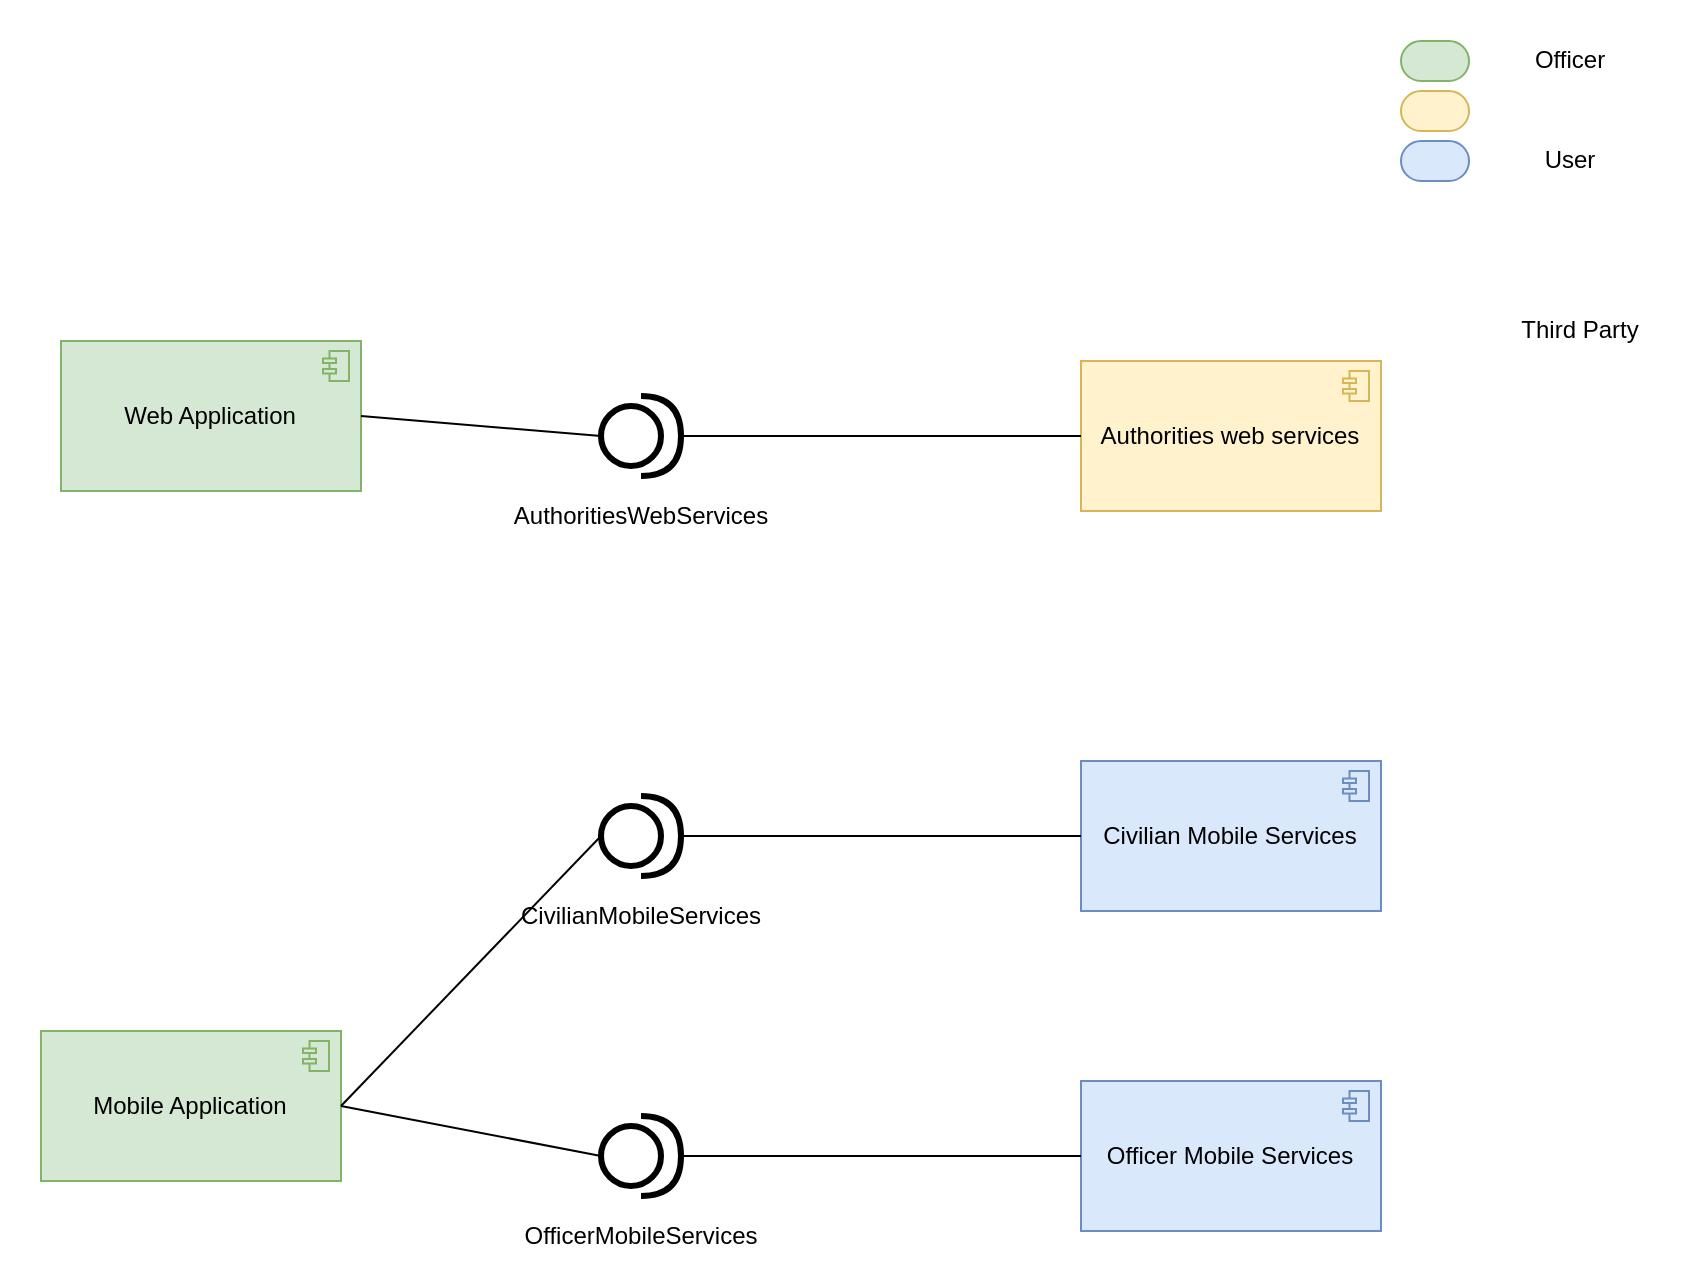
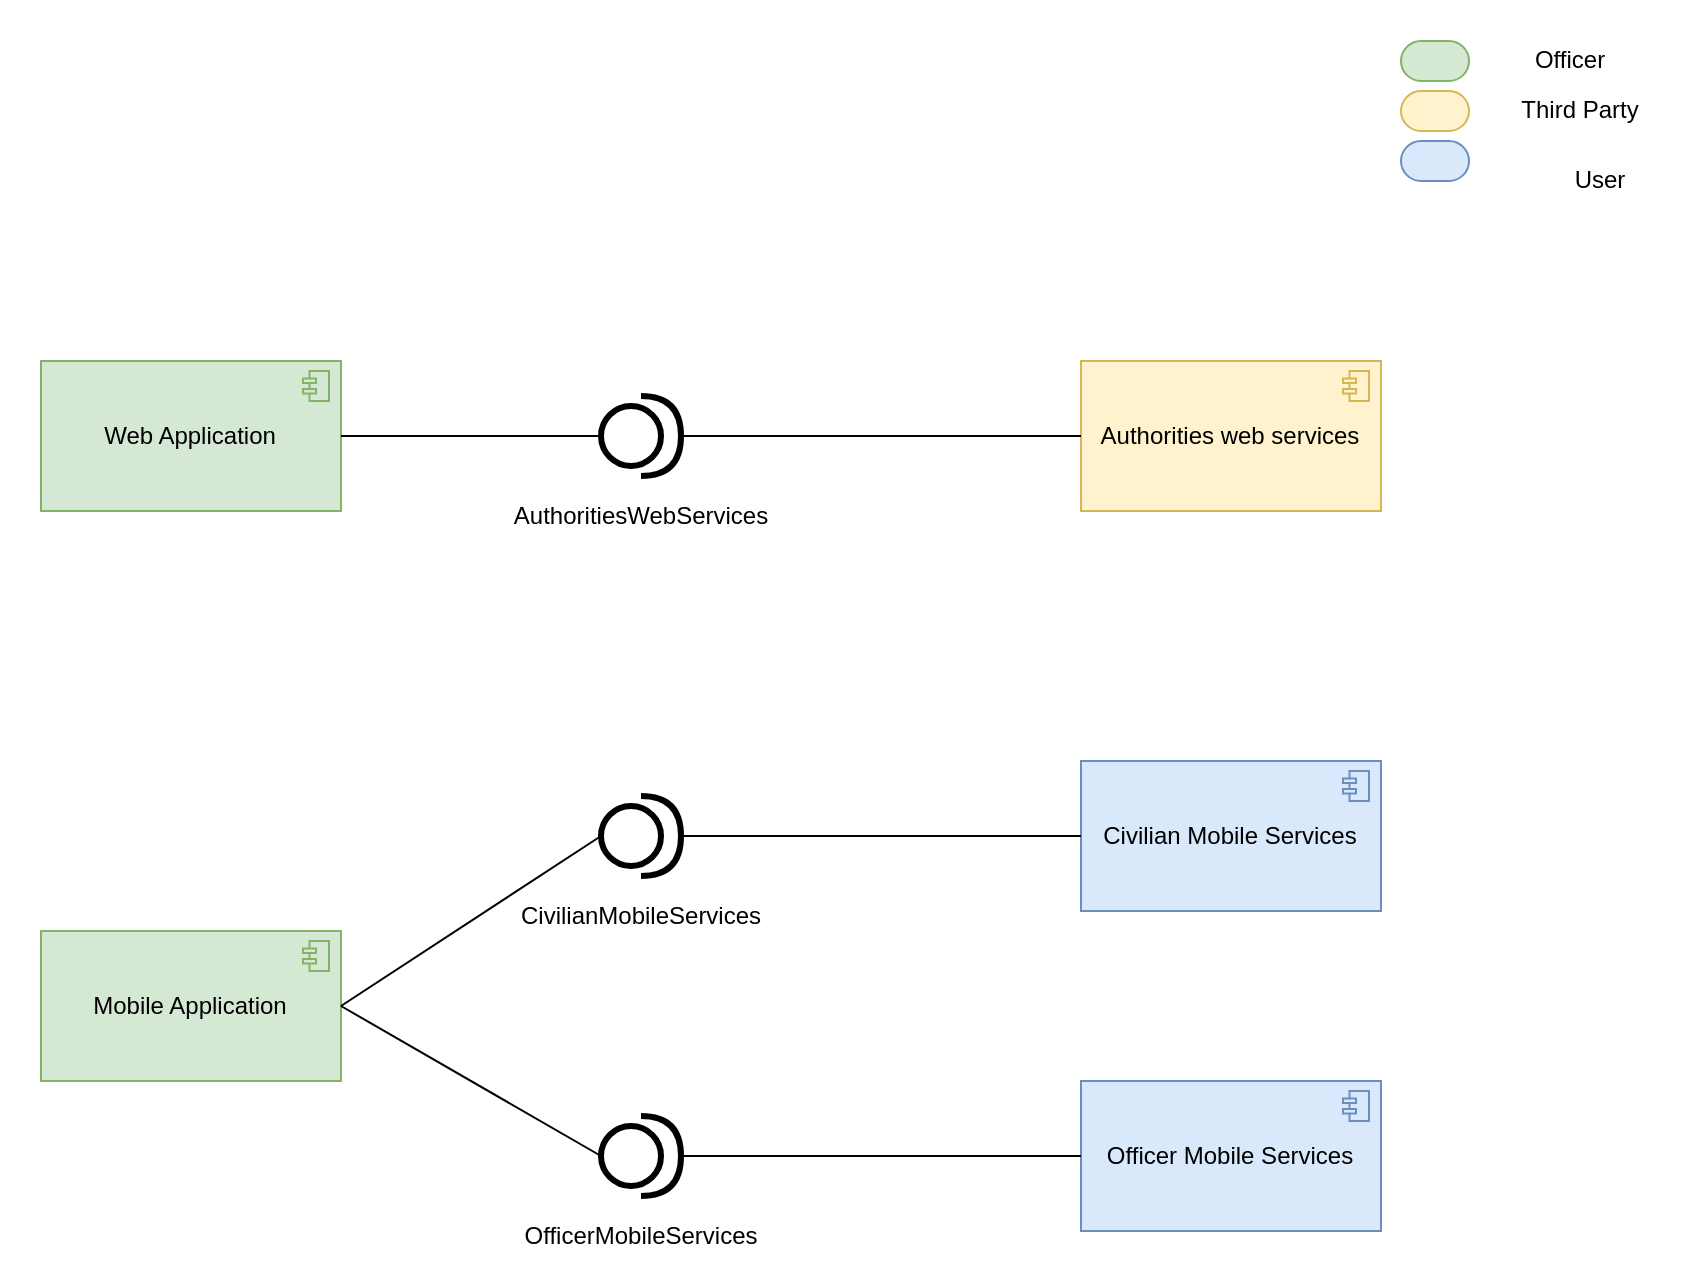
(1571, 161) -> (1601, 181)
(1581, 331) -> (1581, 111)
(211, 416) -> (191, 436)
(191, 1106) -> (191, 1006)
